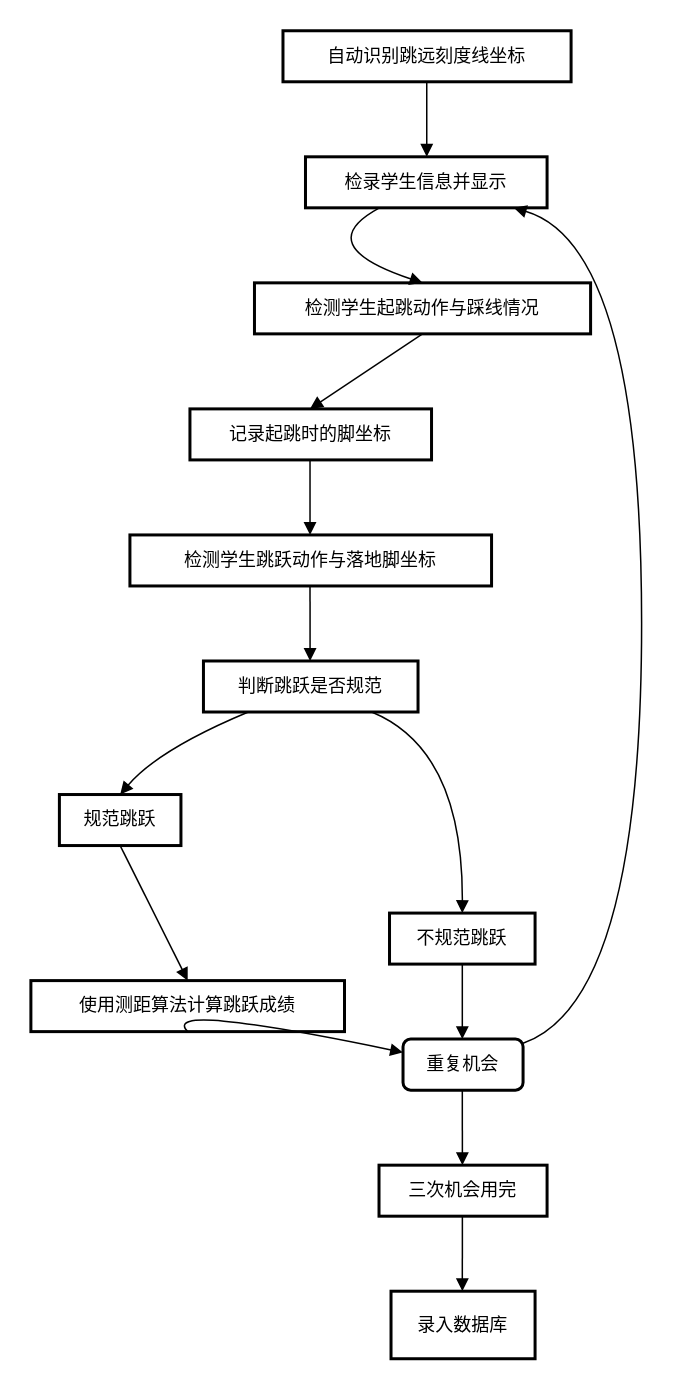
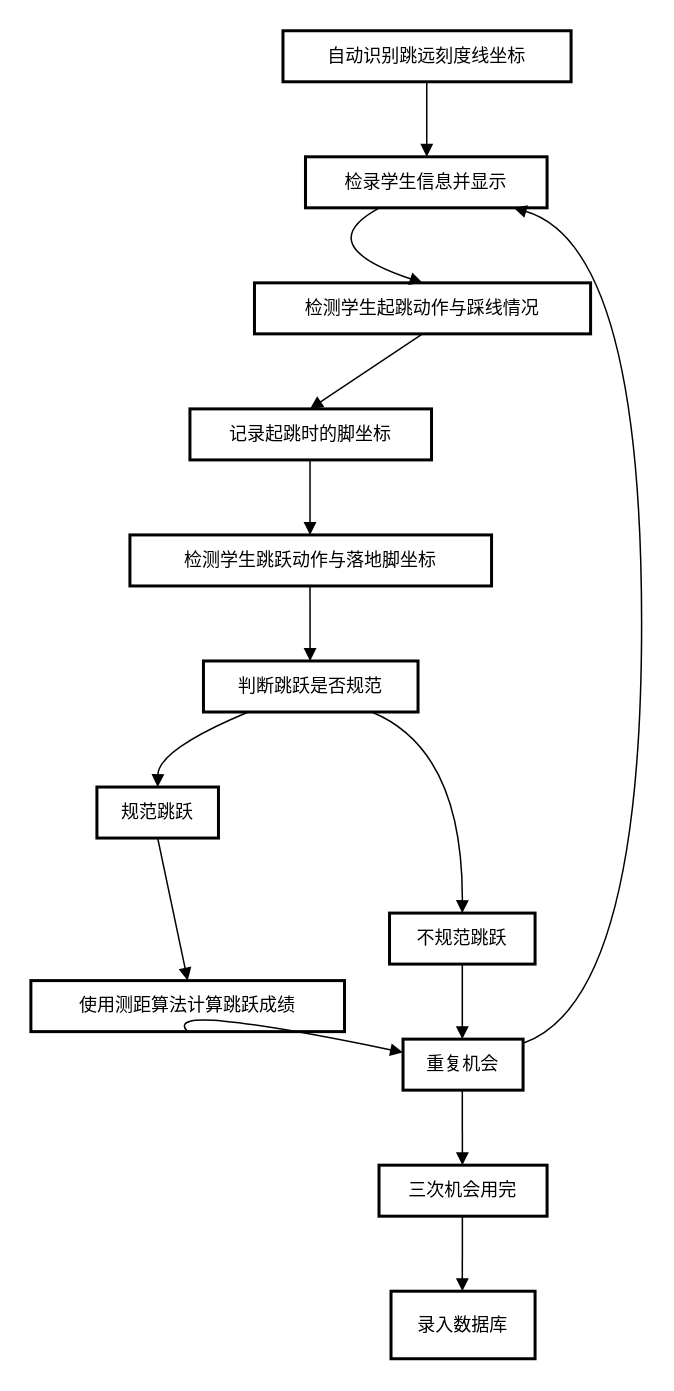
(120, 820) -> (158, 812)
(463, 1064) -> (463, 1064)
